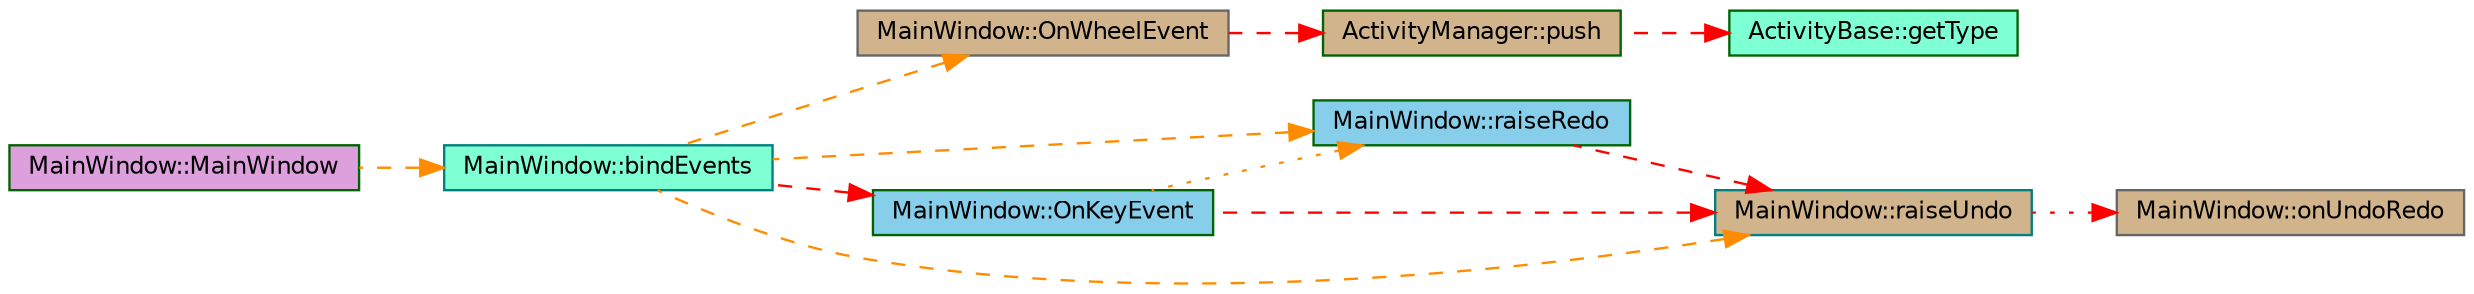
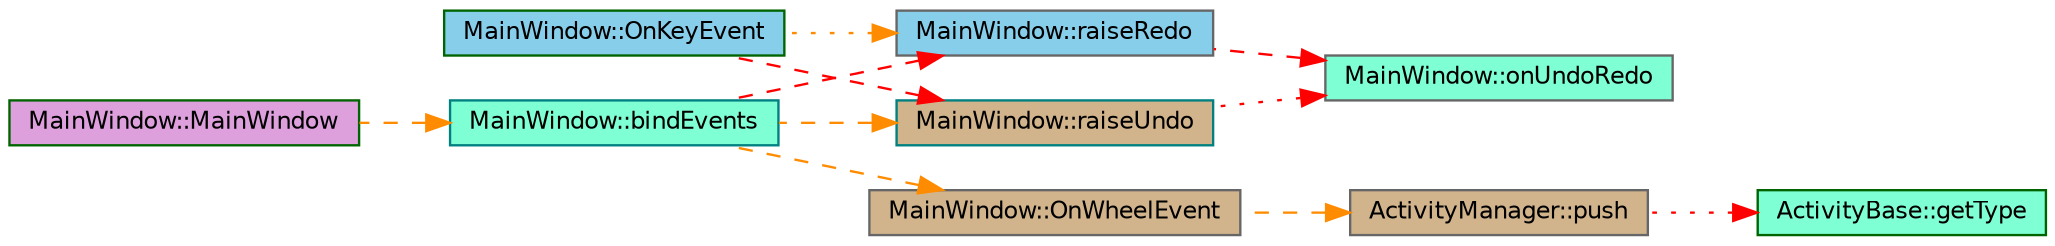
(1264, 33) -> (1283, 213)
(1472, 33) -> (1499, 213)
(1663, 33) -> (1690, 213)
(1472, 123) -> (1055, 33)
(1031, 146) -> (798, 85)
(1661, 165) -> (1257, 54)
(811, 189) -> none
(2290, 213) -> (1499, 78)
